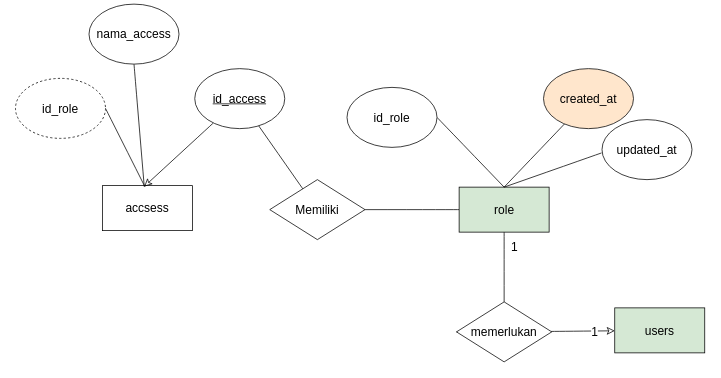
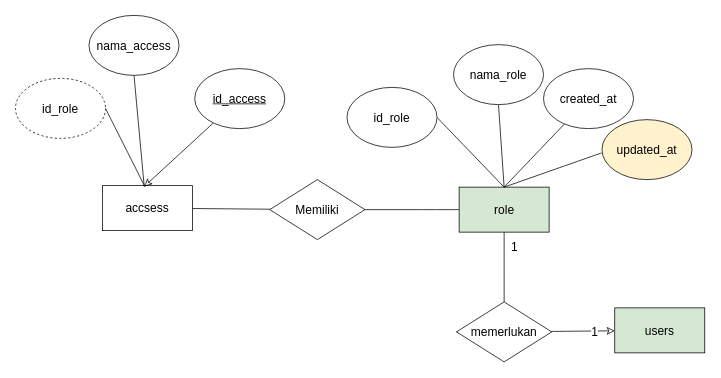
(134, 34) -> (134, 45)
none -> (498, 75)
(588, 99) -> (588, 99)
none -> (501, 145)
(647, 150) -> (647, 150)
(280, 156) -> (231, 209)
